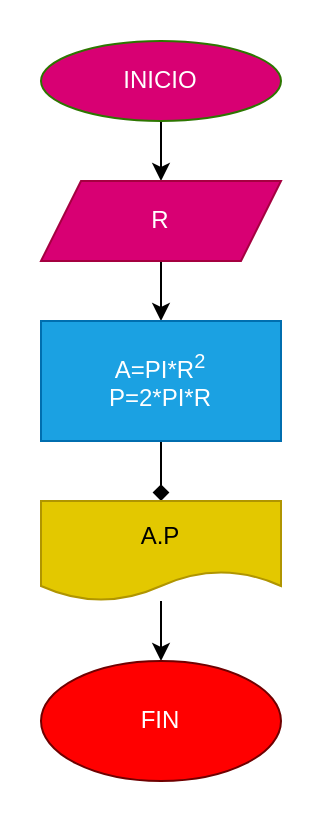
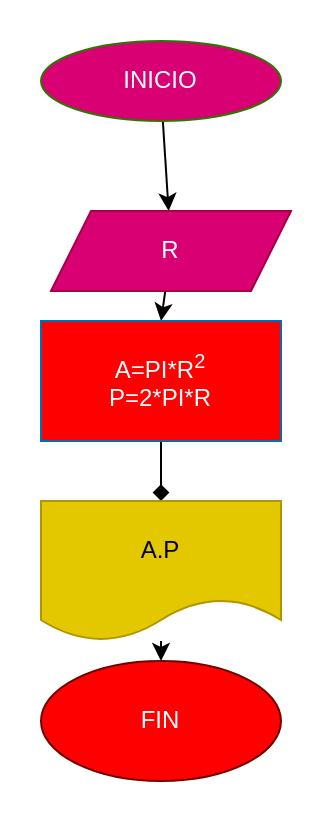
(161, 221) -> (171, 251)
(161, 381) -> (161, 381)
(161, 551) -> (161, 571)
